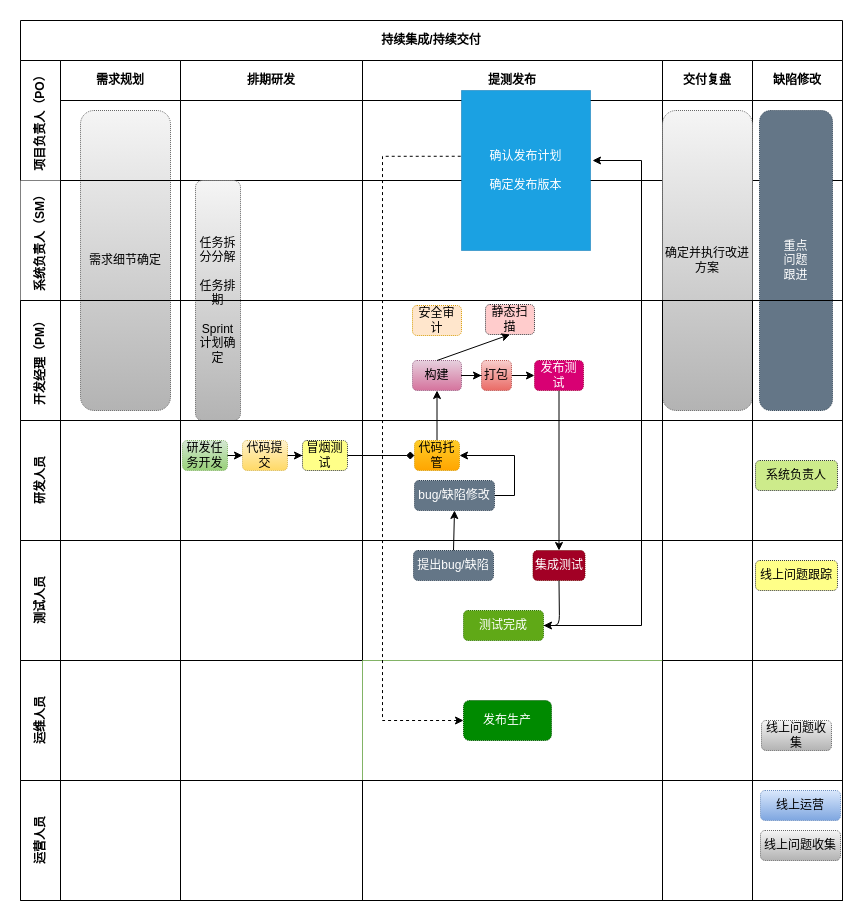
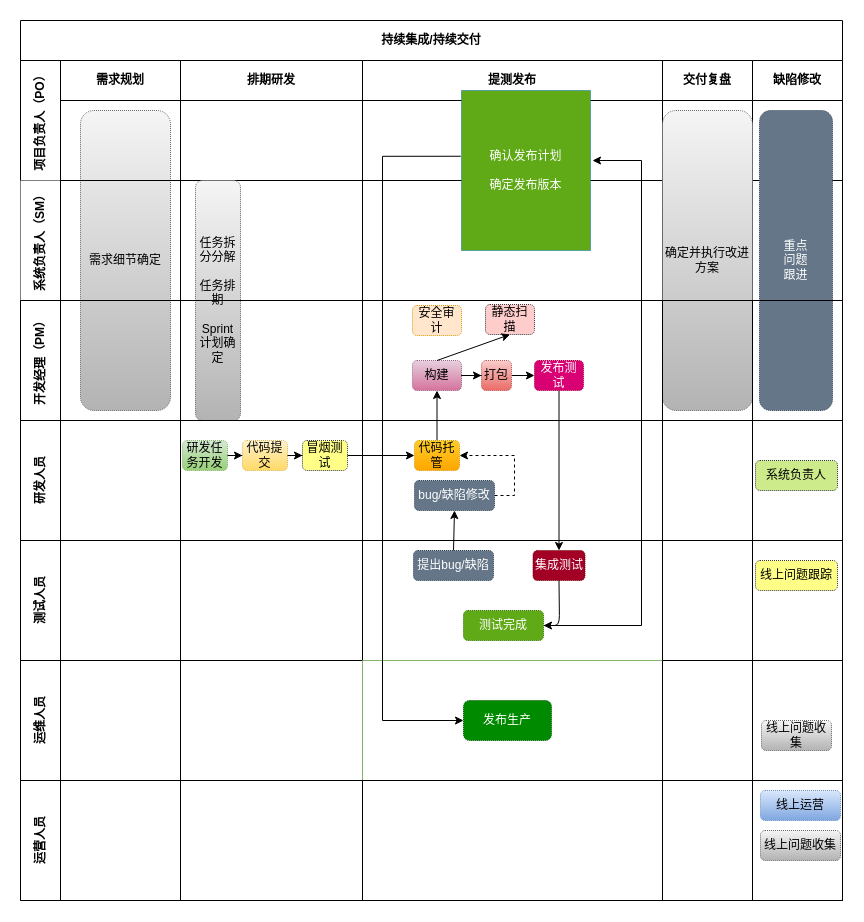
(526, 171) -> (526, 171)
(383, 435) -> (383, 435)
(405, 456) -> (406, 456)
(515, 462) -> (515, 462)
